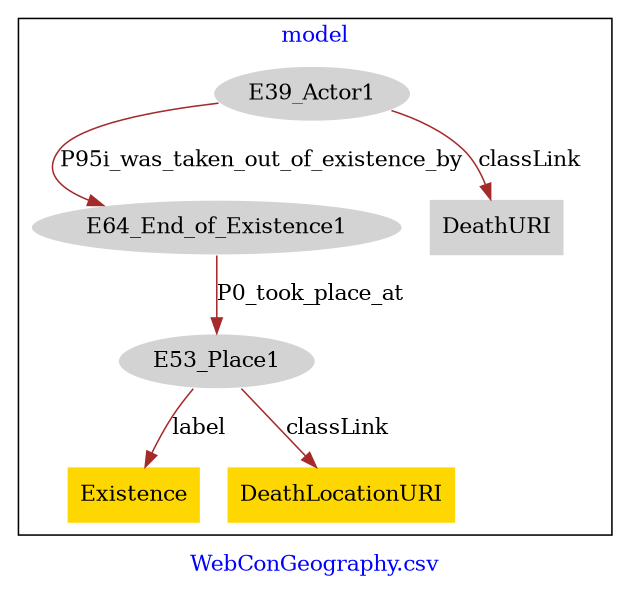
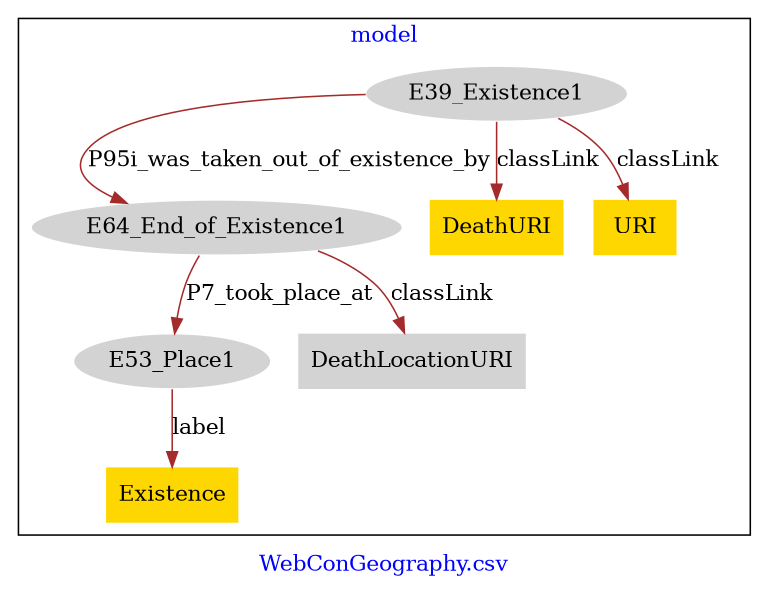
(312, 94) -> (497, 94)
(497, 228) -> (497, 228)
none -> (635, 228)
(311, 294) -> (280, 294)
(273, 422) -> (365, 276)
(341, 495) -> (412, 361)
